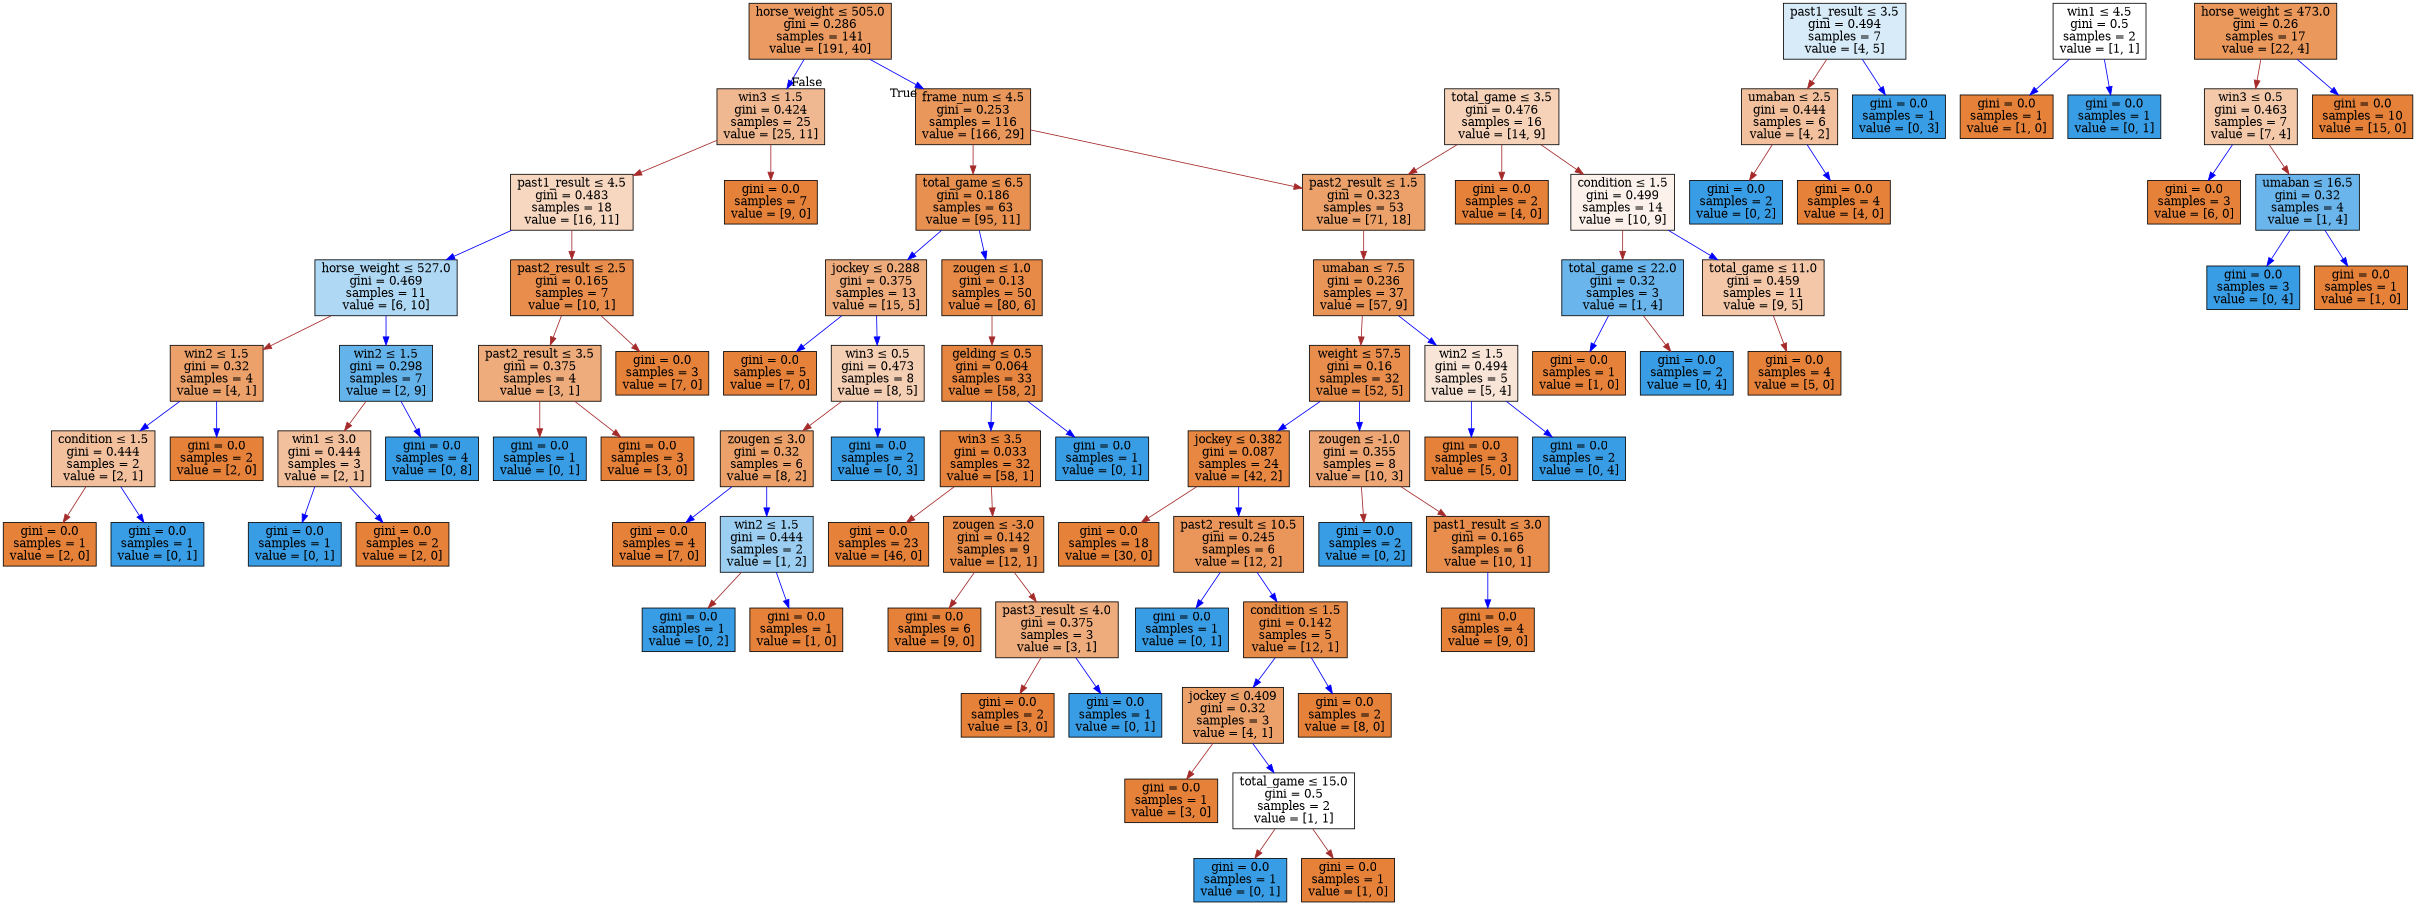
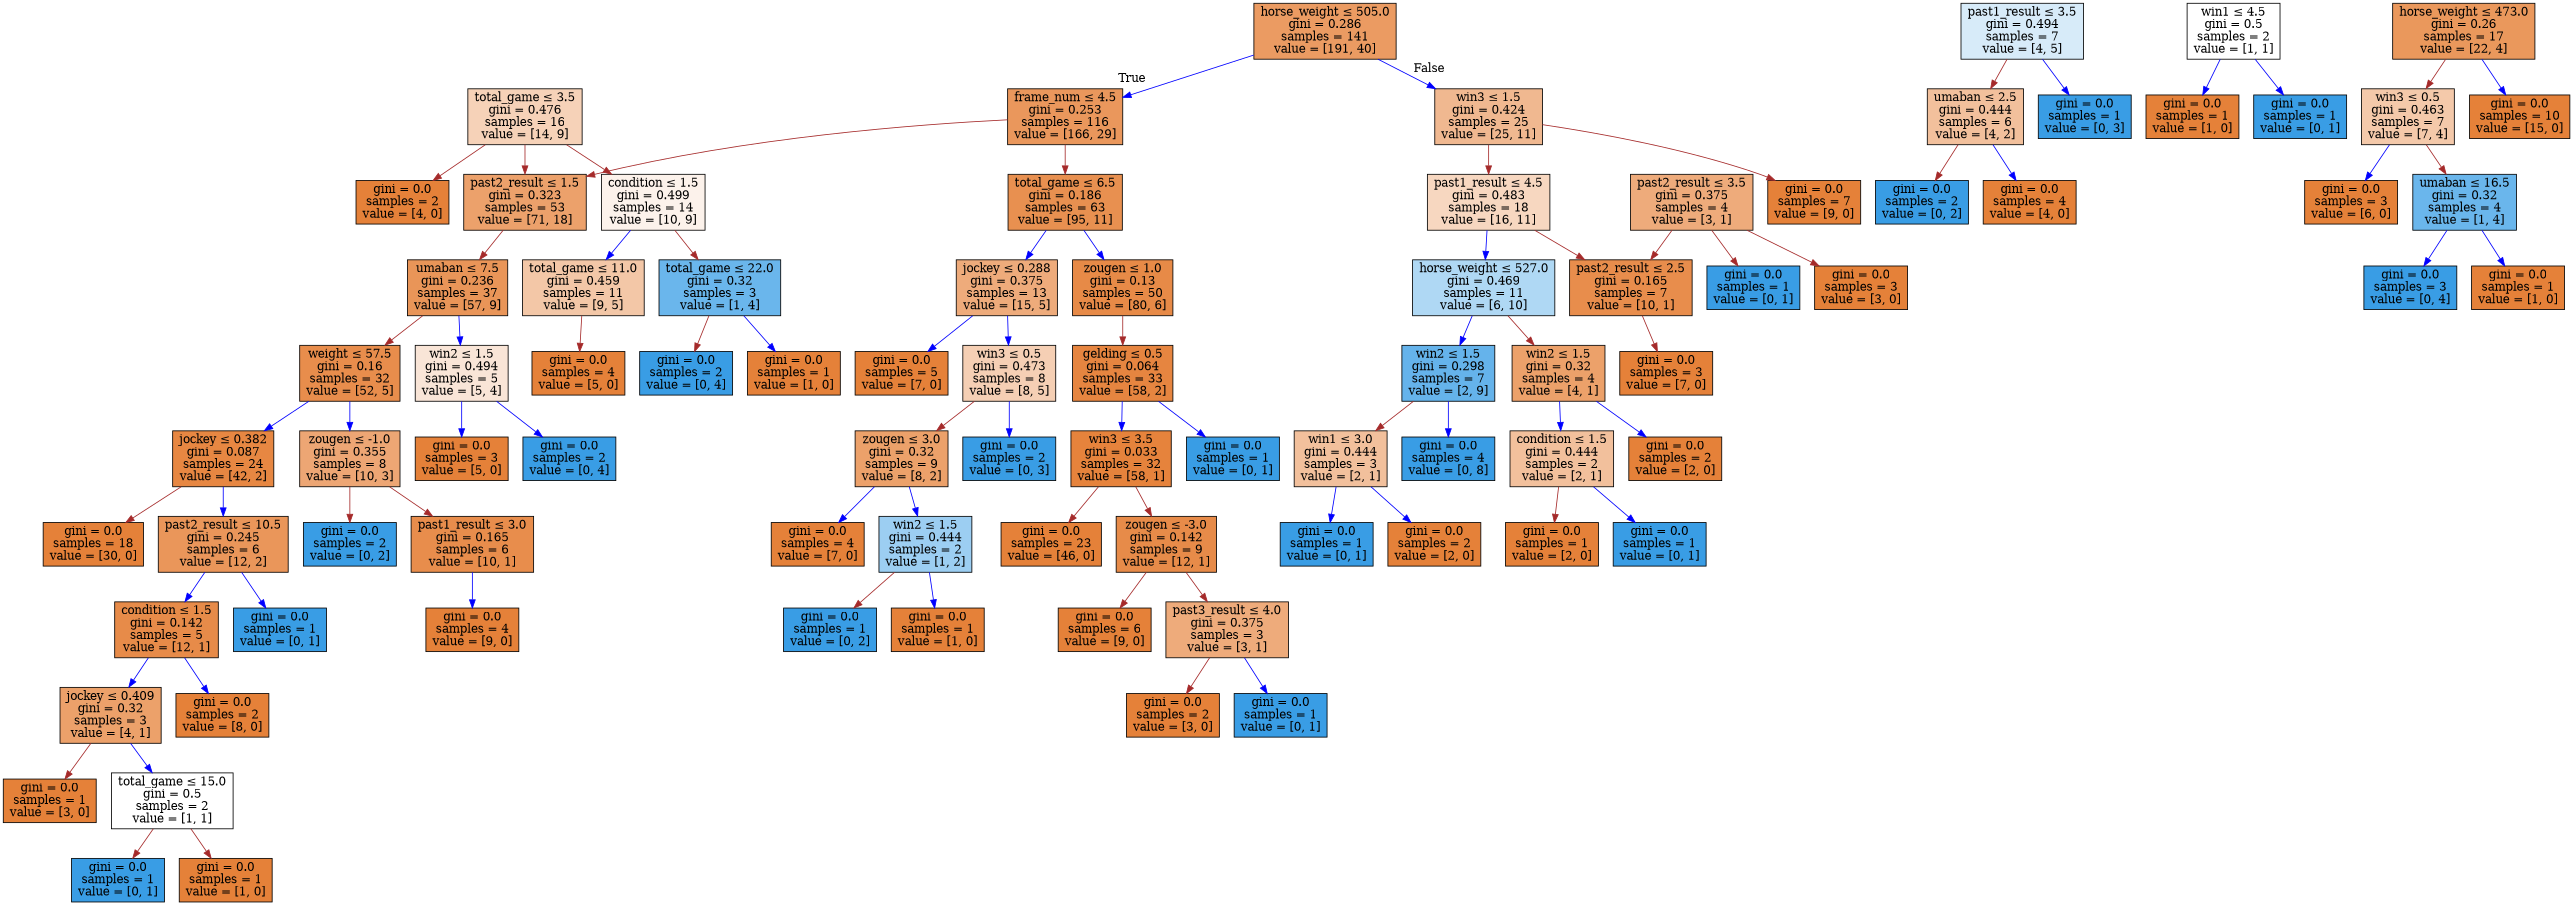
(557, 327) -> (1664, 242)
(767, 465) -> (902, 465)
